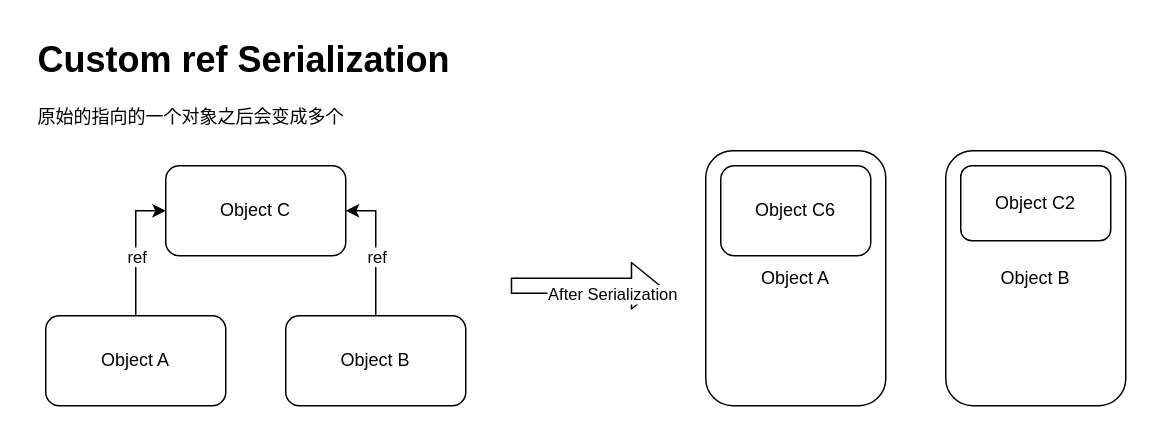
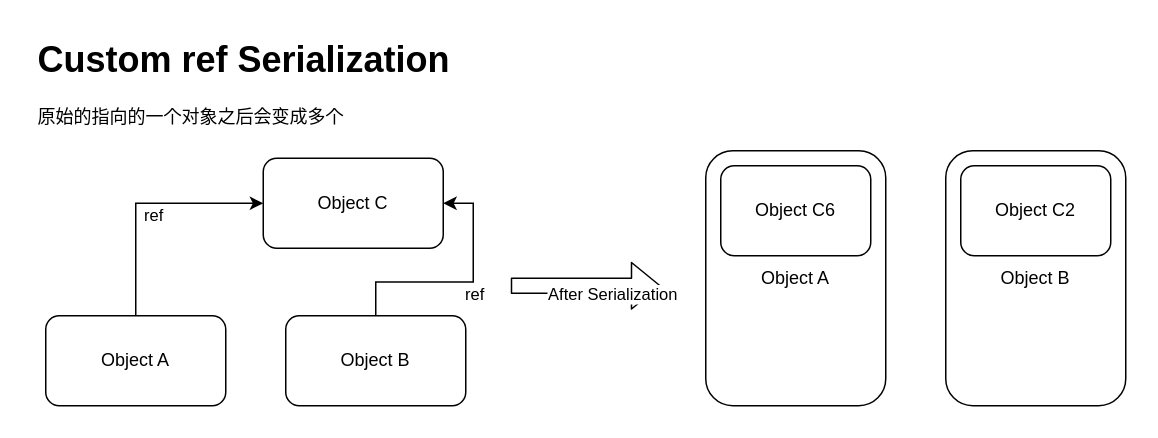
(1036, 203) -> (1036, 211)
(256, 211) -> (353, 203)
